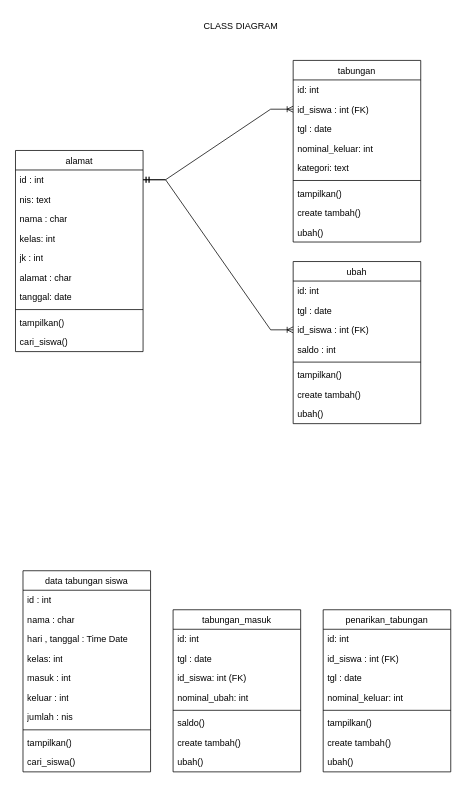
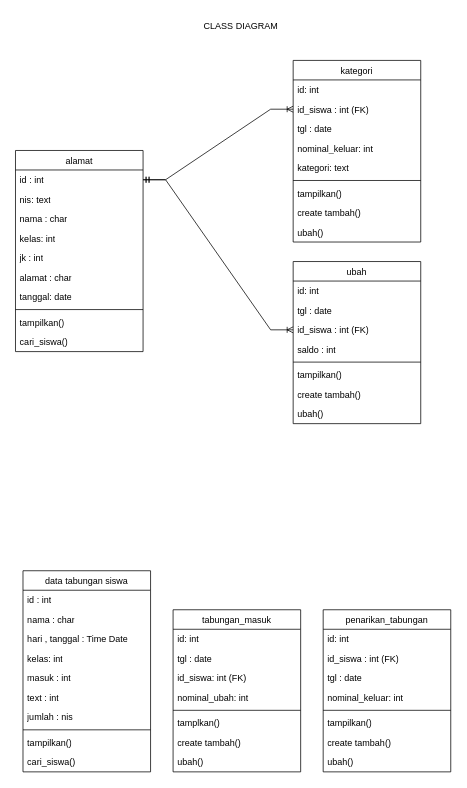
(357, 71) -> (357, 71)
(52, 698) -> (48, 698)
(194, 724) -> (201, 724)
